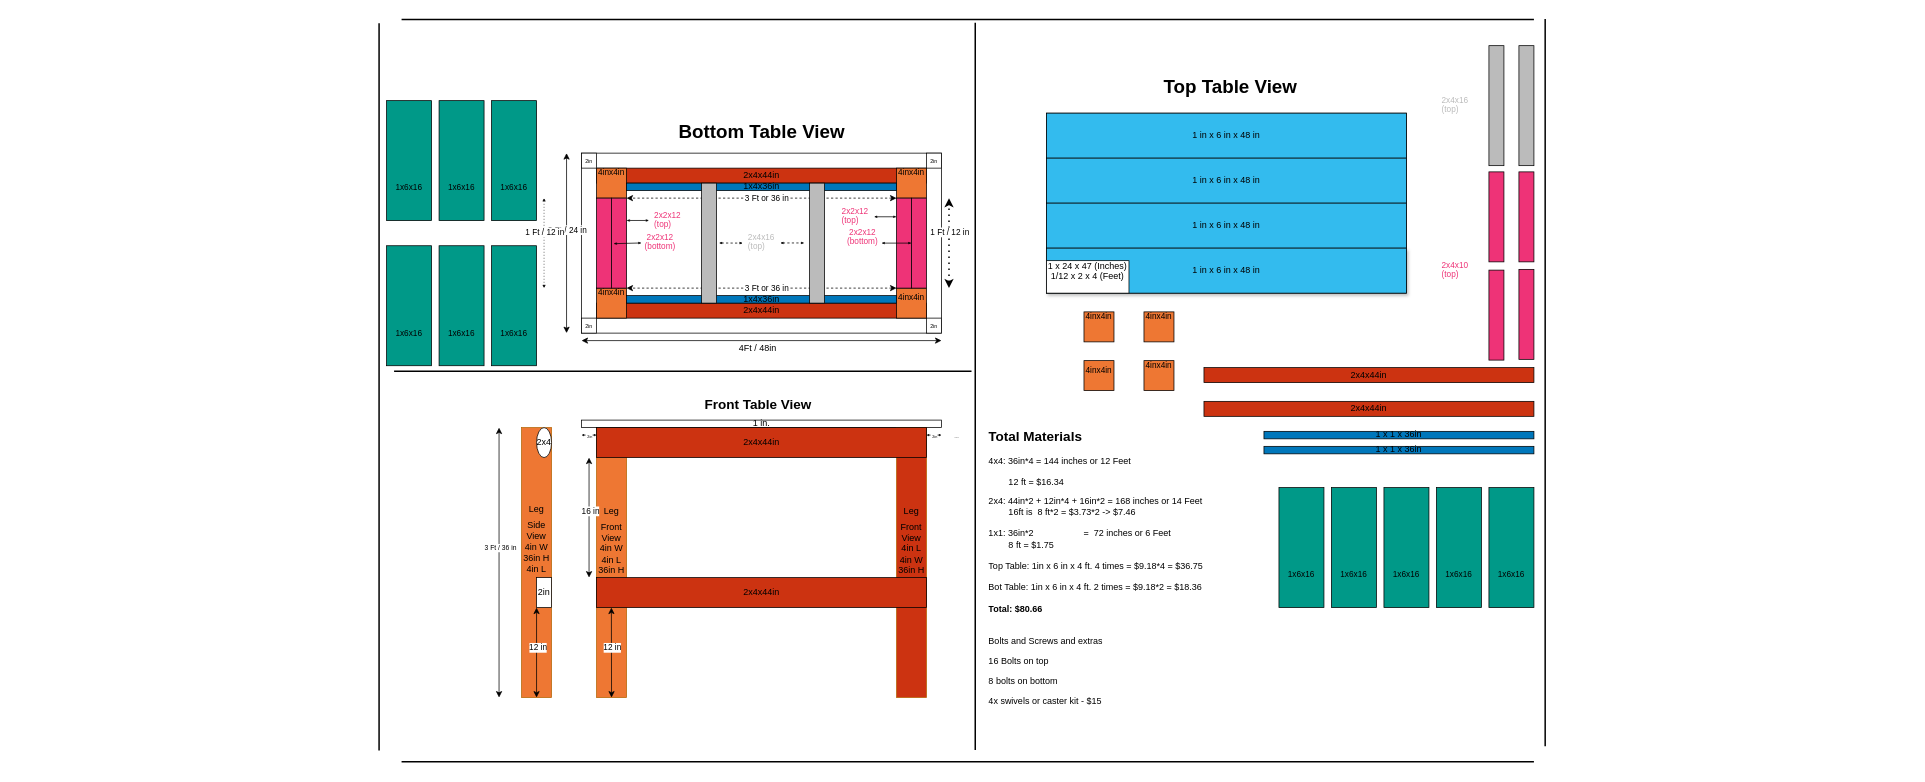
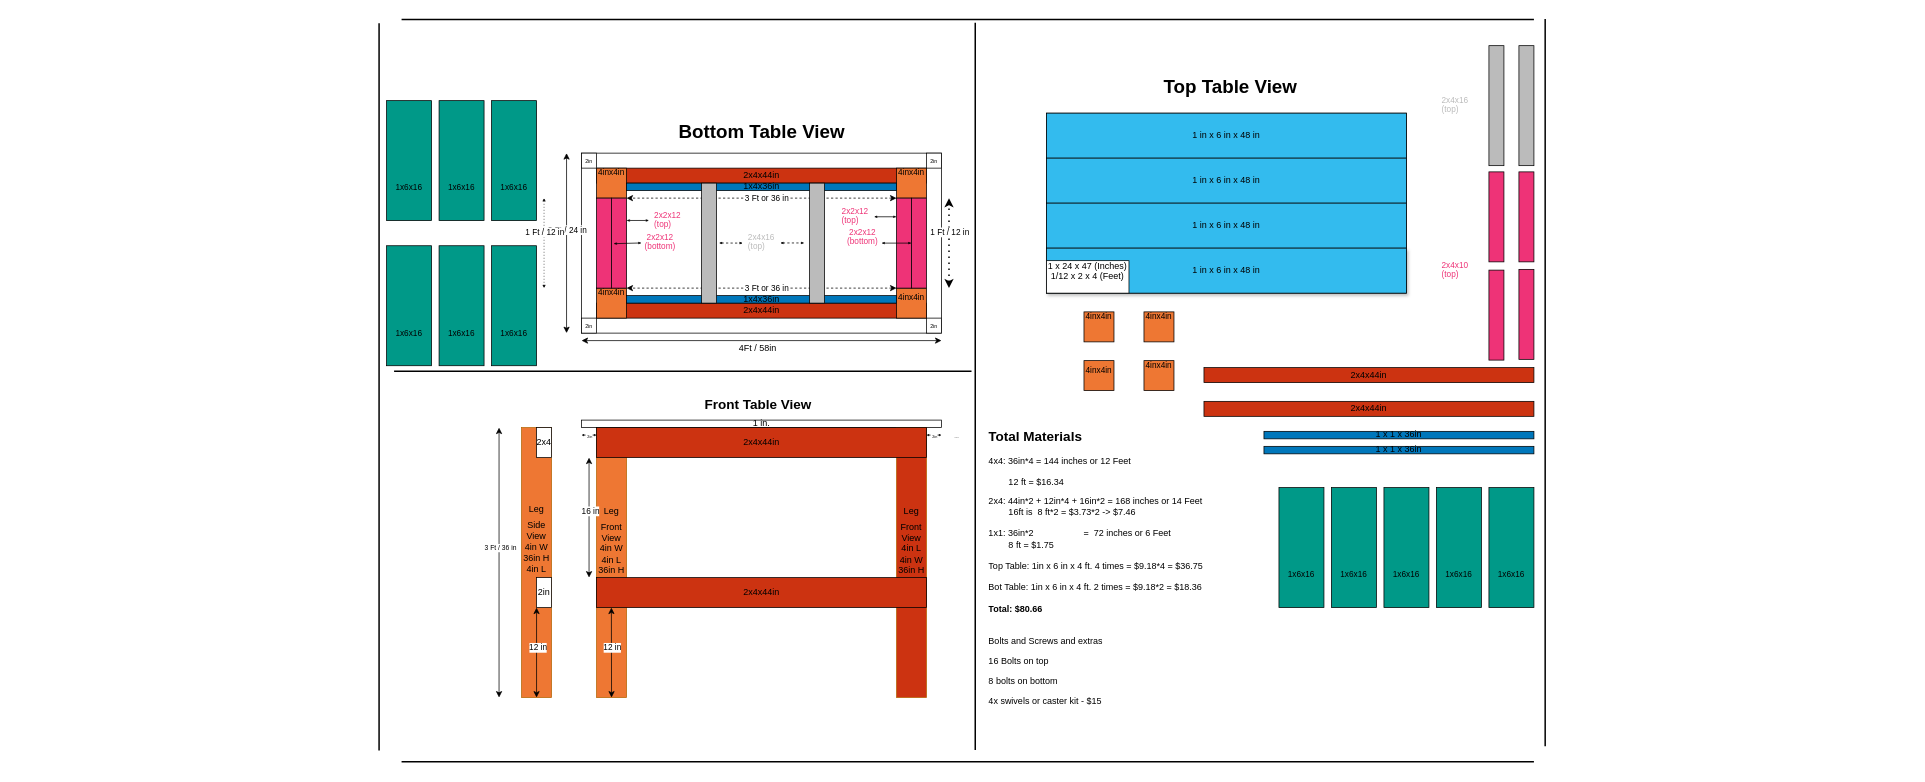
(758, 348) -> (758, 348)
(544, 442) -> (544, 442)
